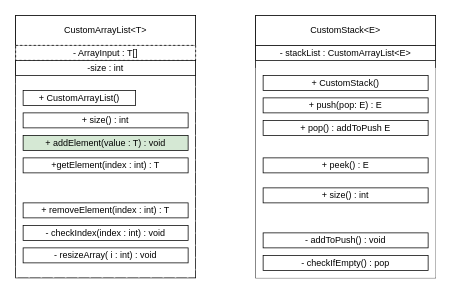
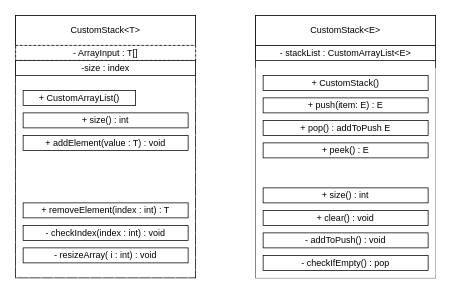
(105, 30) -> (105, 30)
(105, 68) -> (105, 68)
(345, 105) -> (345, 105)
(105, 143) -> (105, 143)
(105, 165) -> none
(345, 165) -> (345, 150)
none -> (345, 218)
